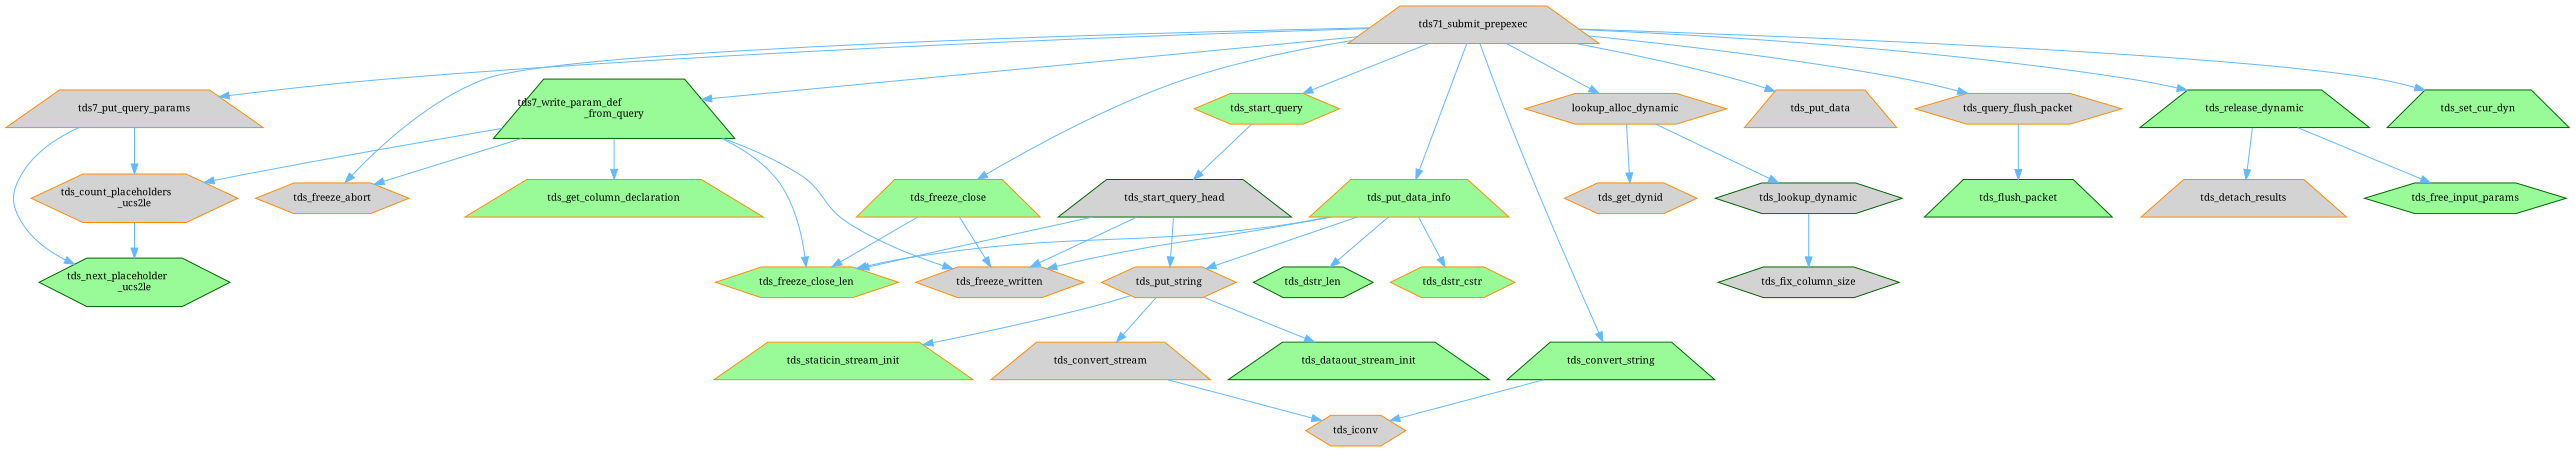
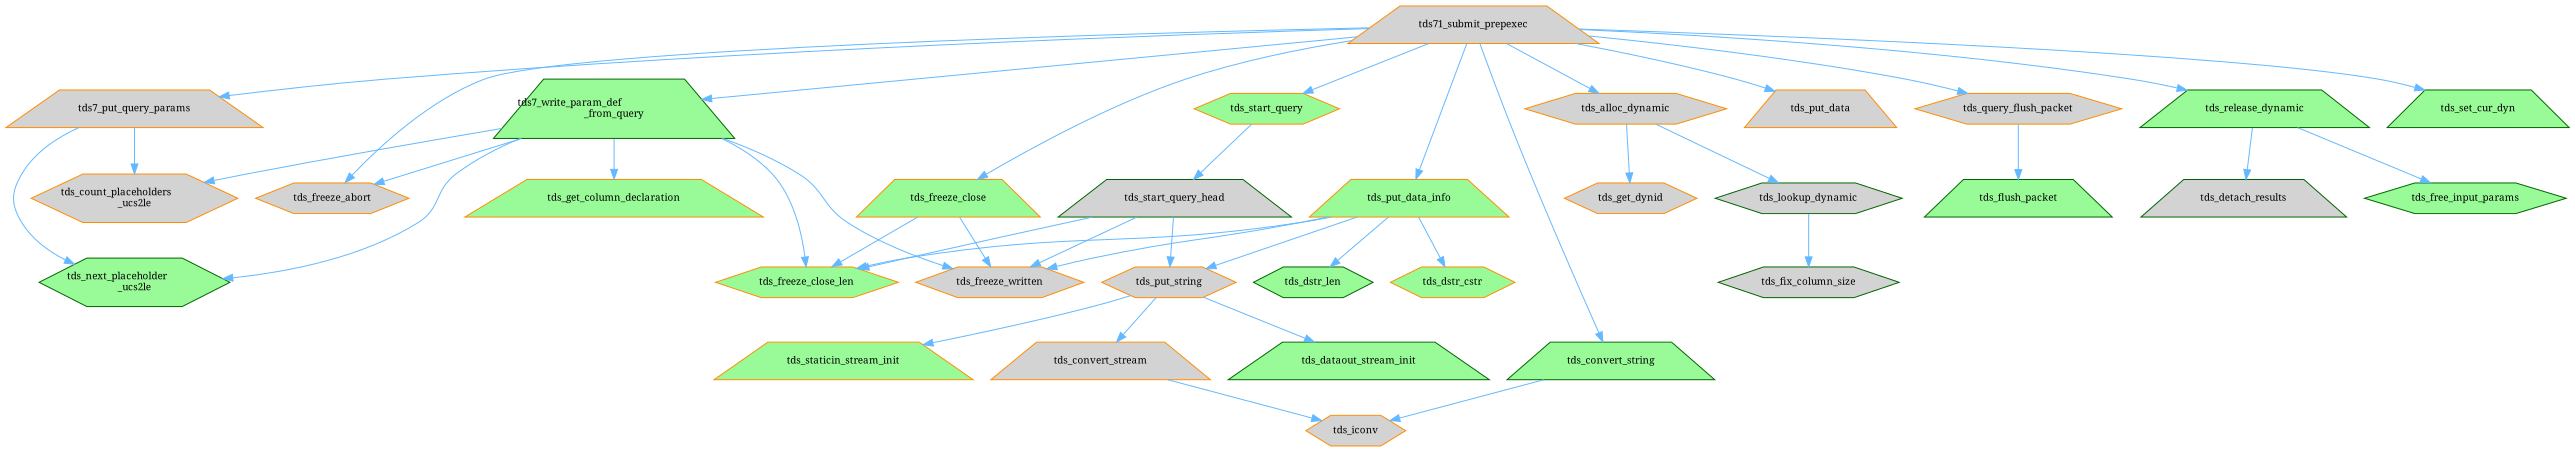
(1626, 109) -> (1626, 109)
(2244, 198) -> (2244, 198)
(134, 235) -> (392, 237)
